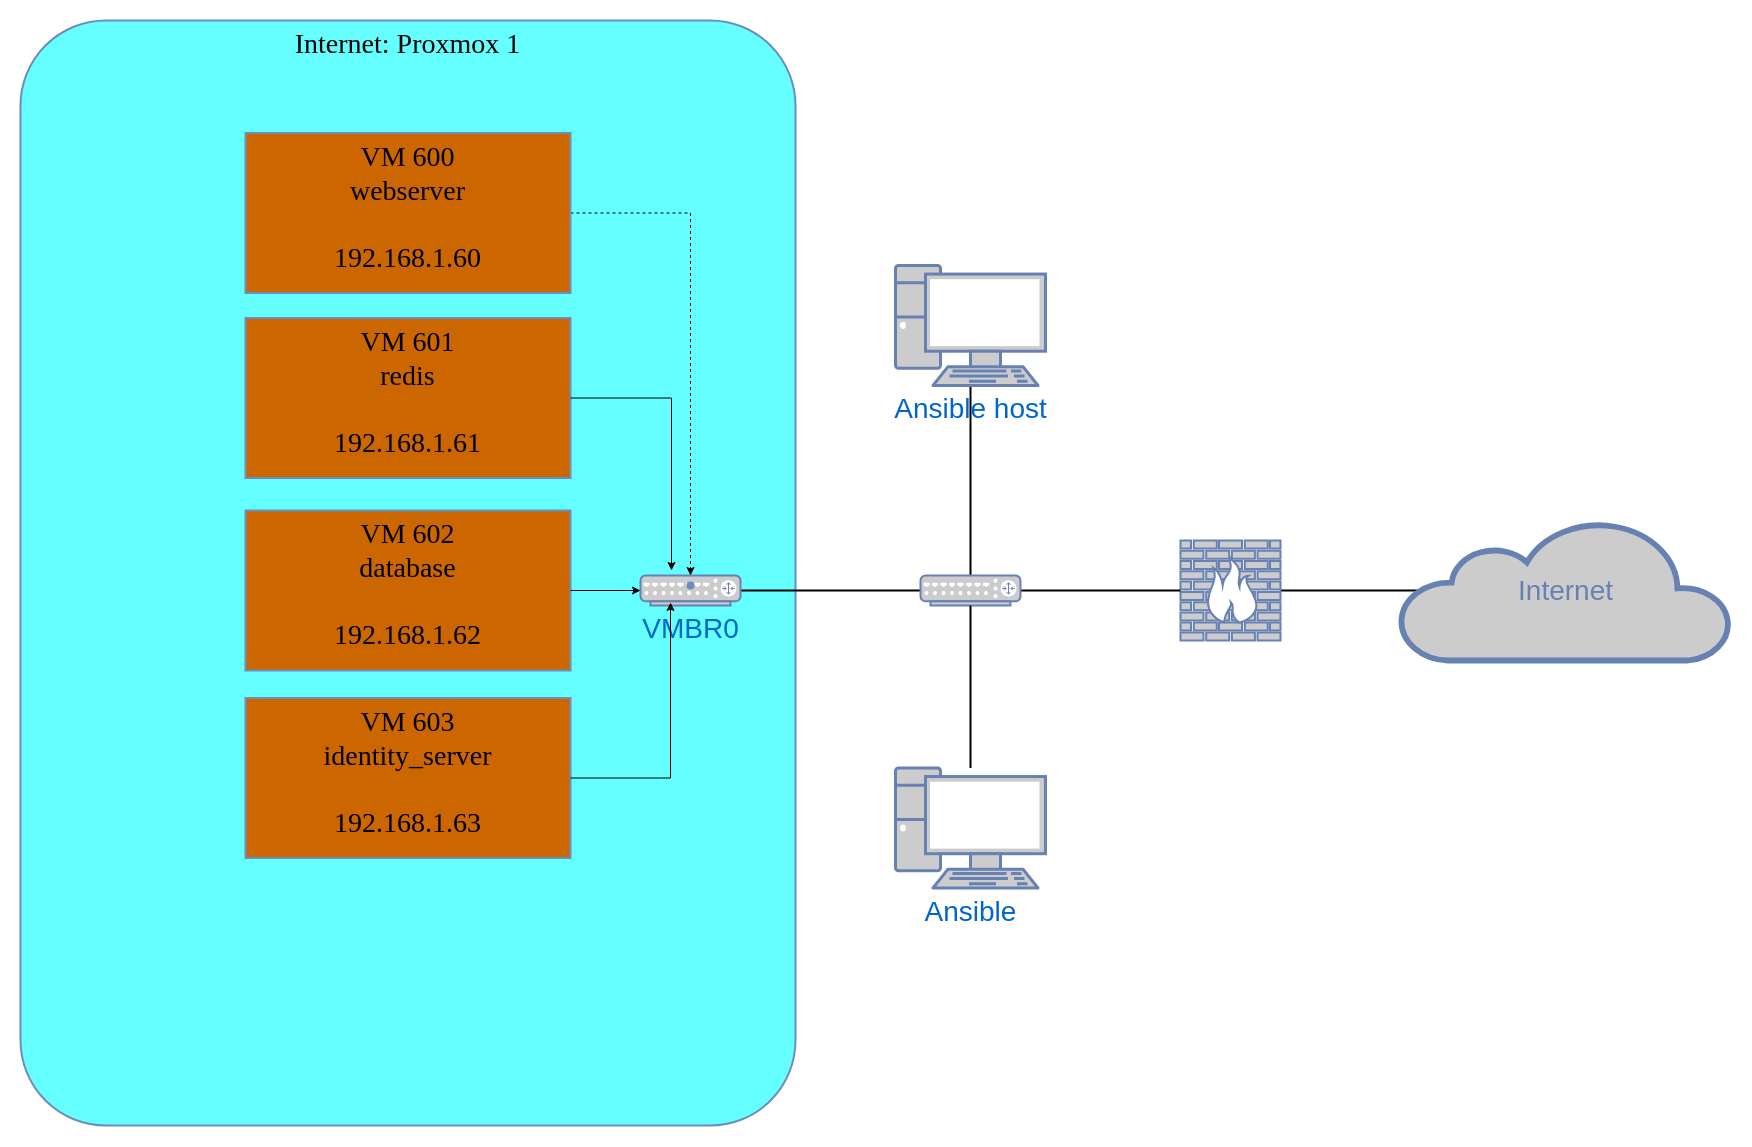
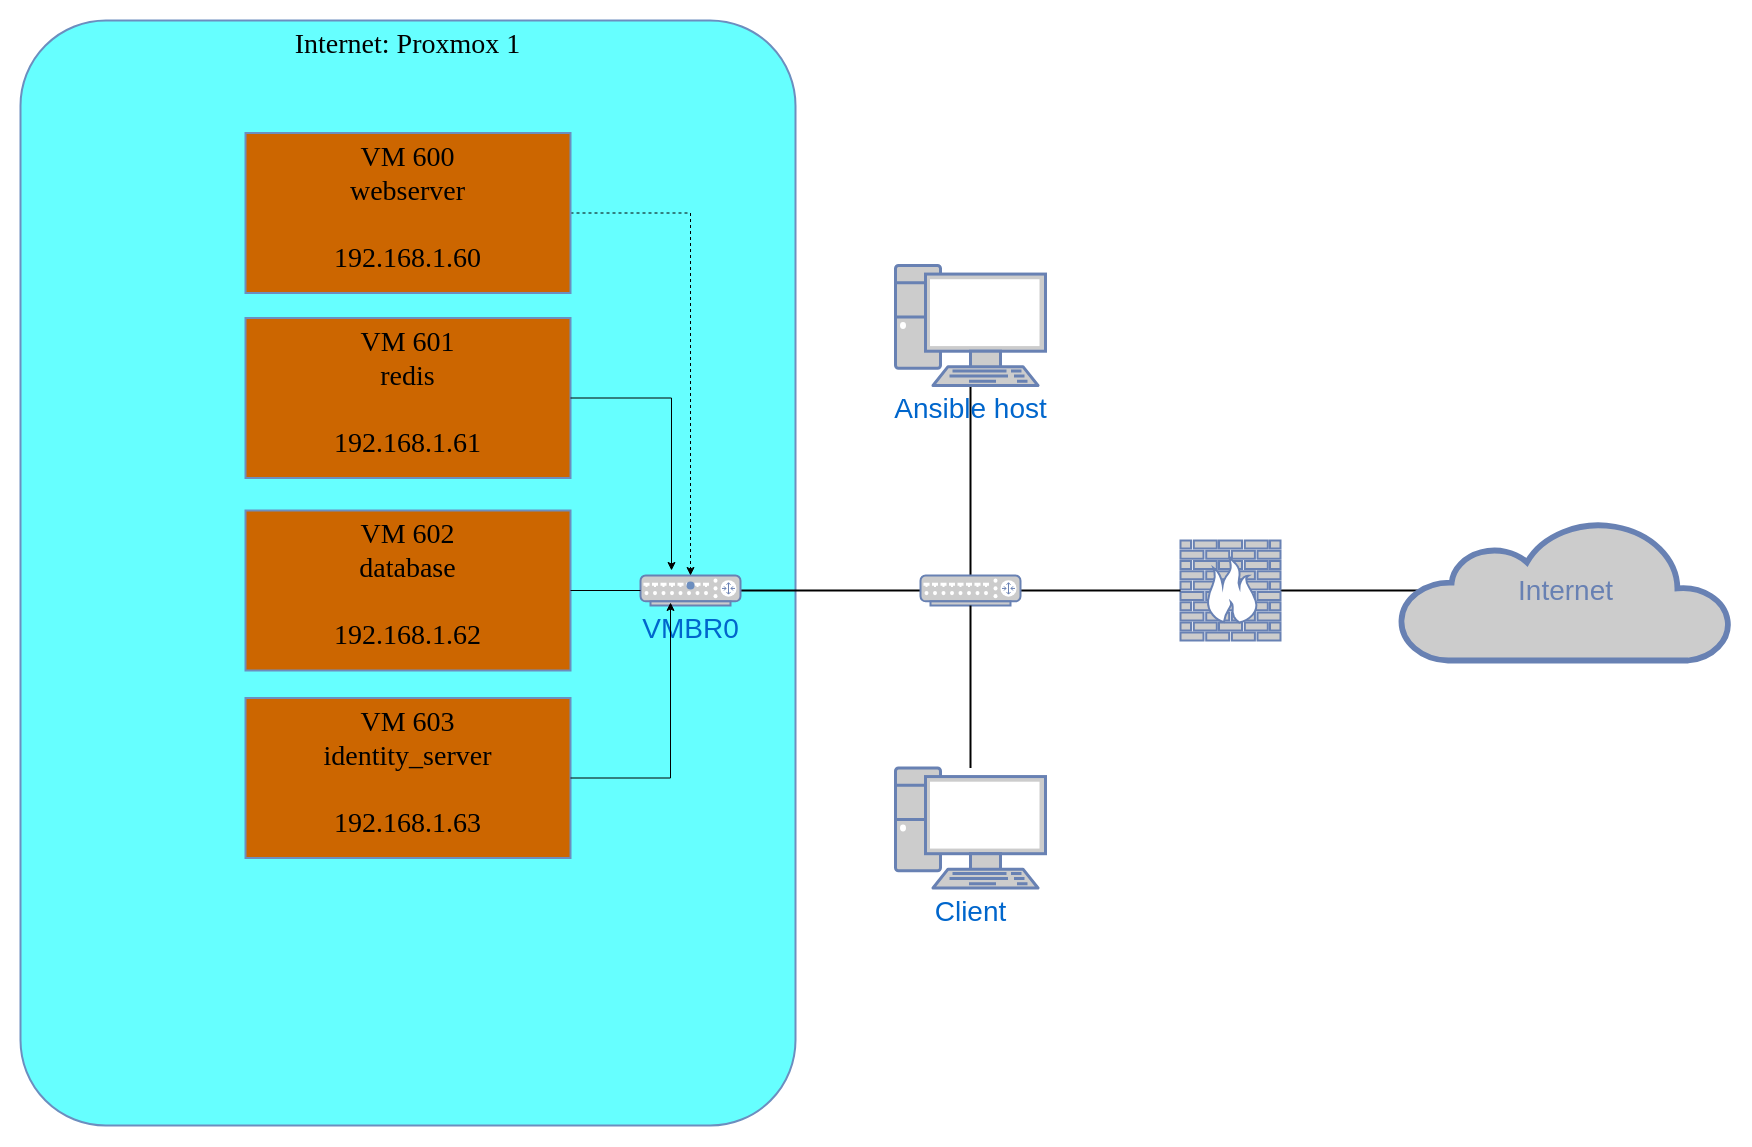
(632, 591) -> (635, 591)
(971, 912) -> (971, 912)
